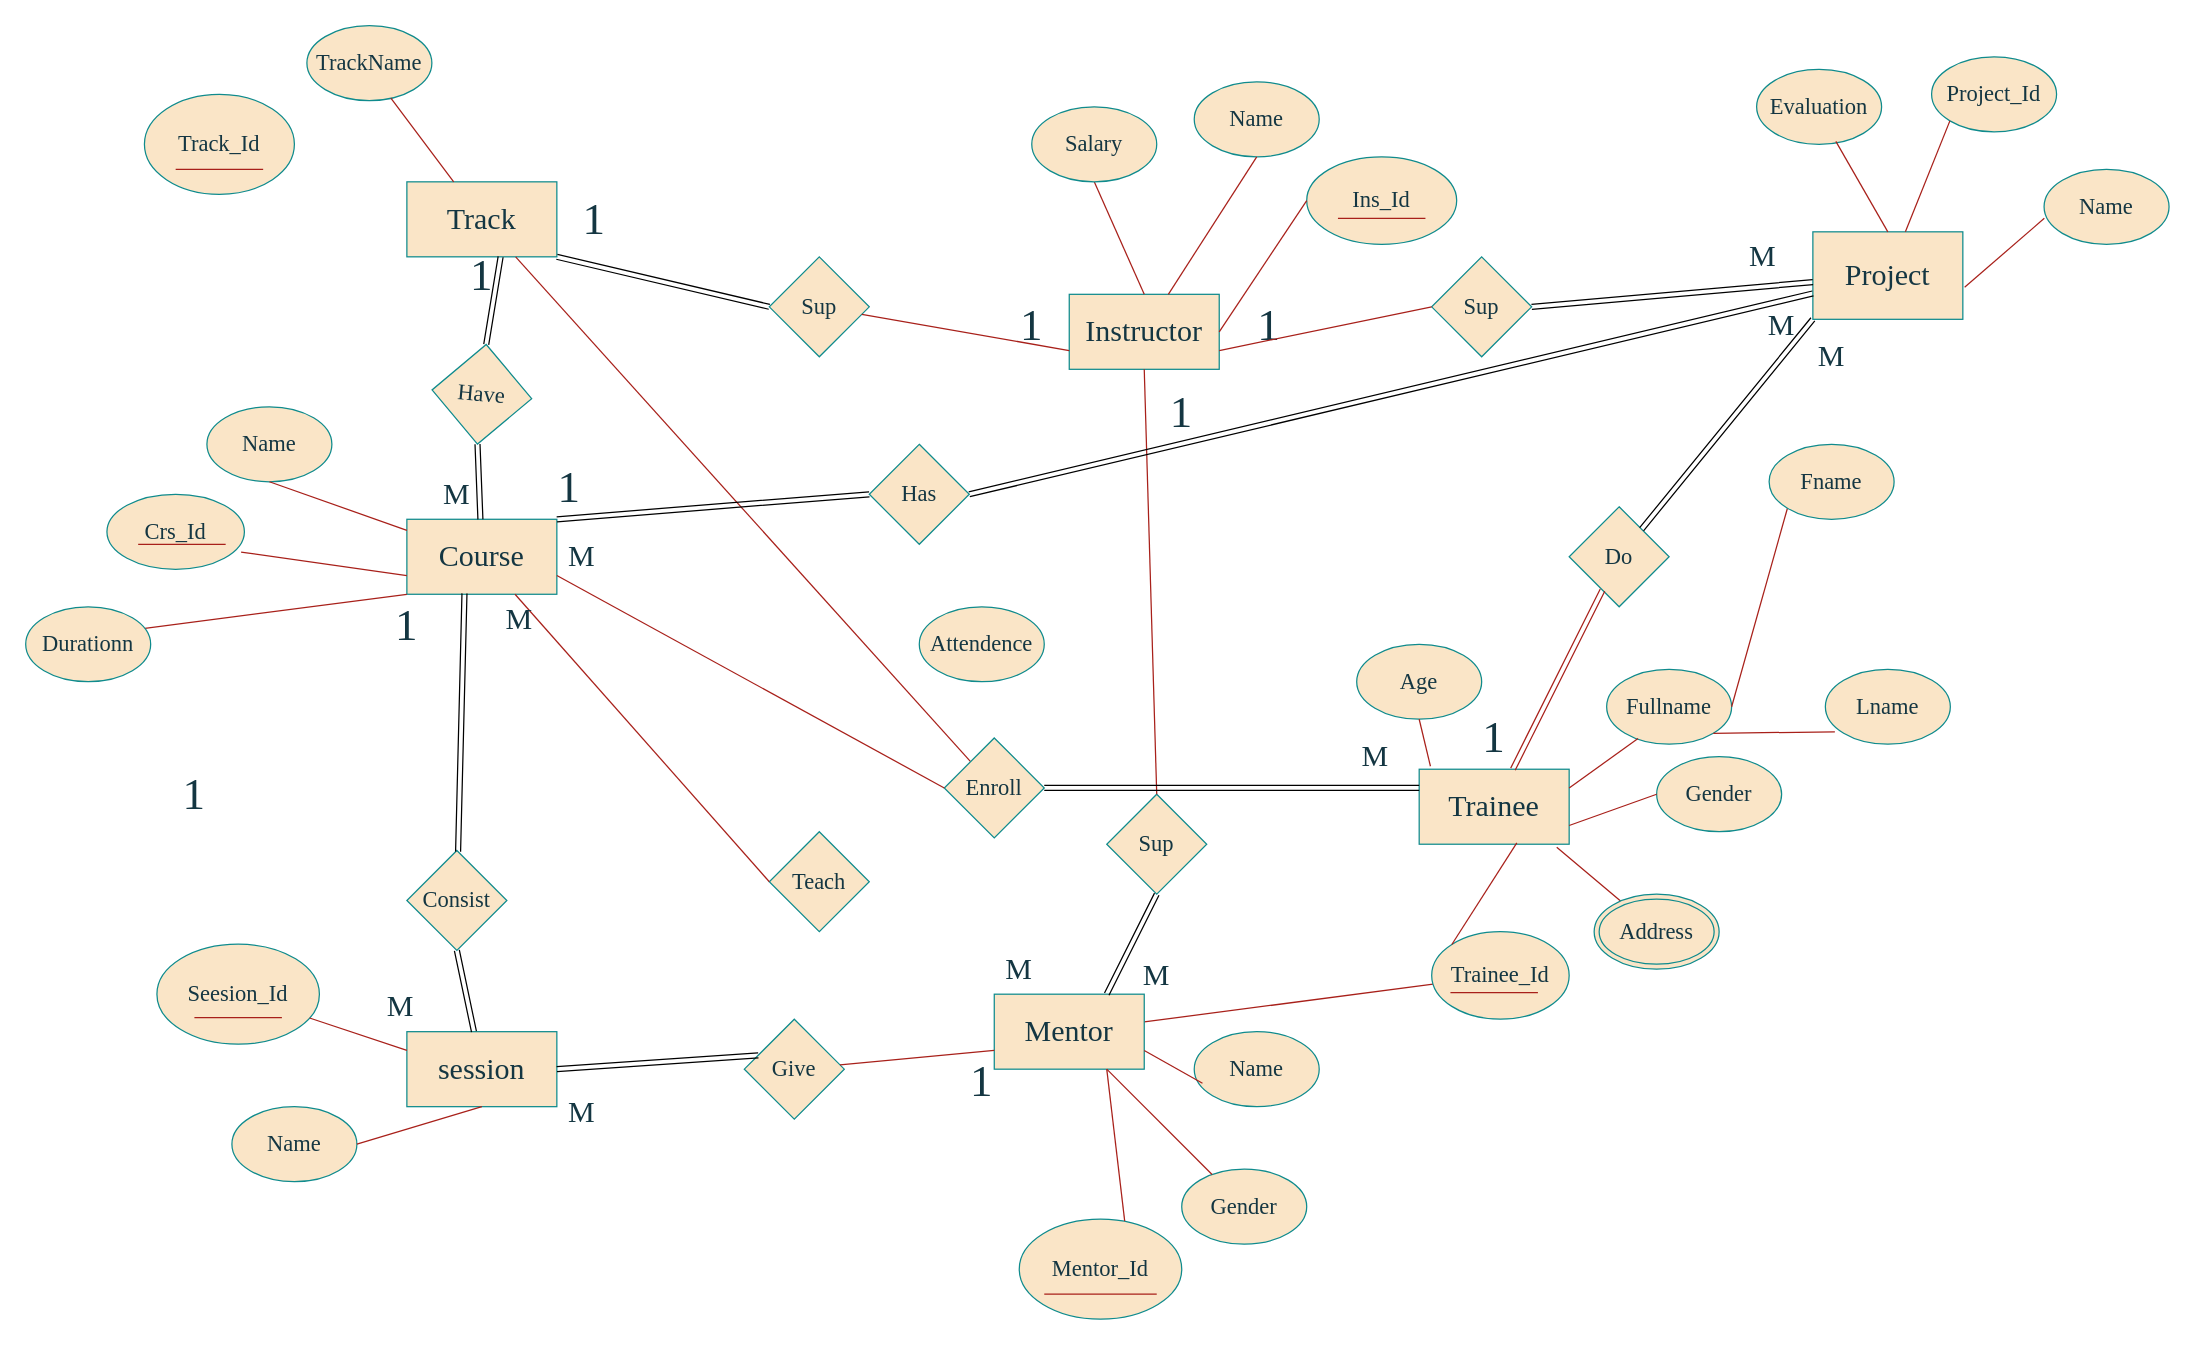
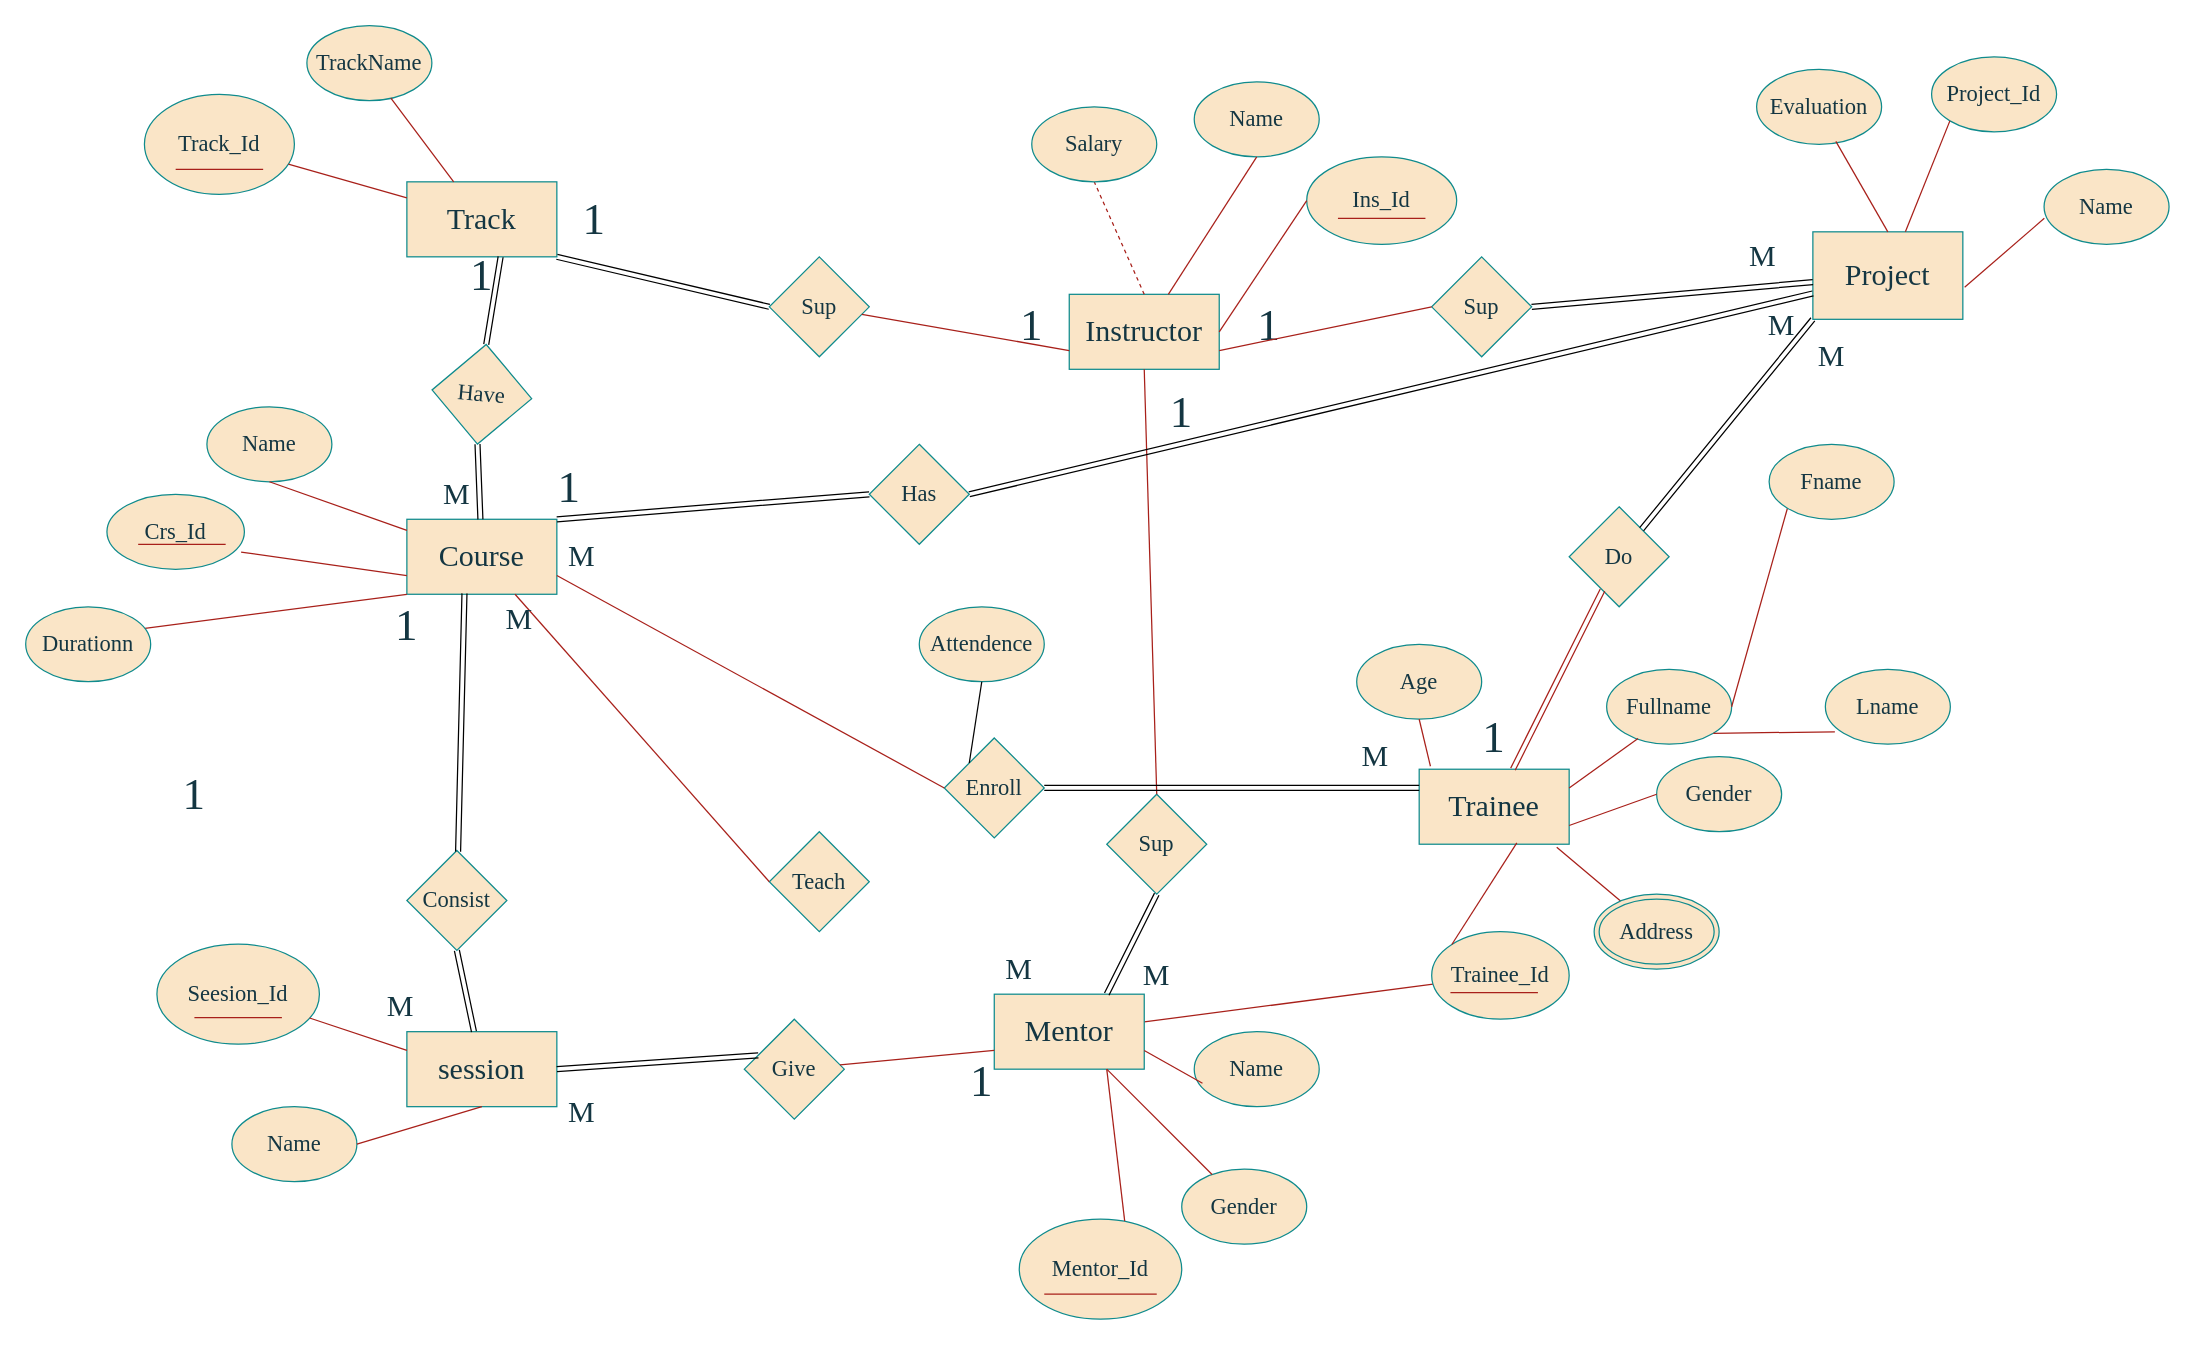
(1119, 238) -> (1119, 238)
(742, 508) -> (348, 181)
none -> (976, 723)
